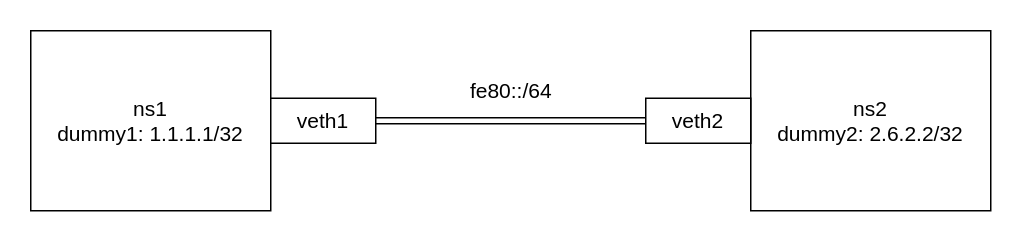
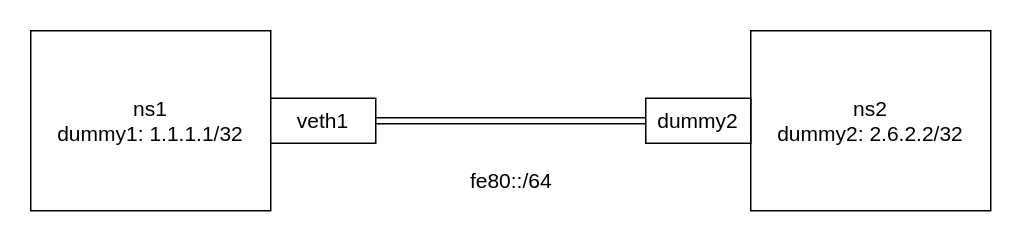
(511, 91) -> (511, 181)
(698, 121) -> (698, 121)
